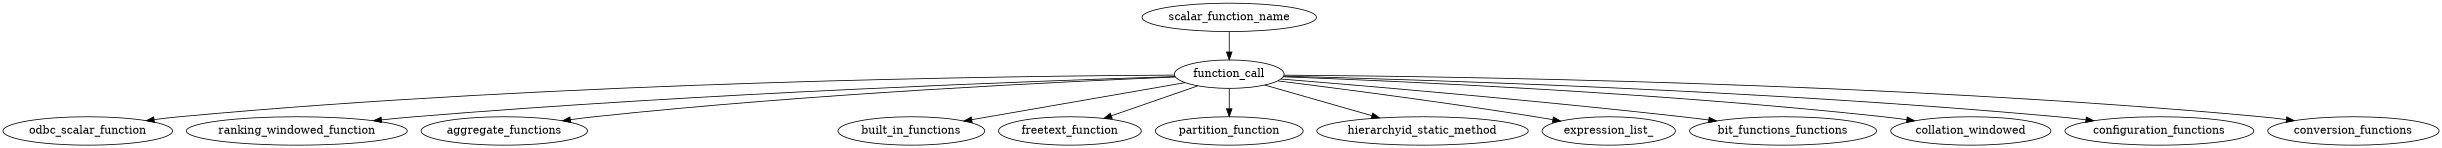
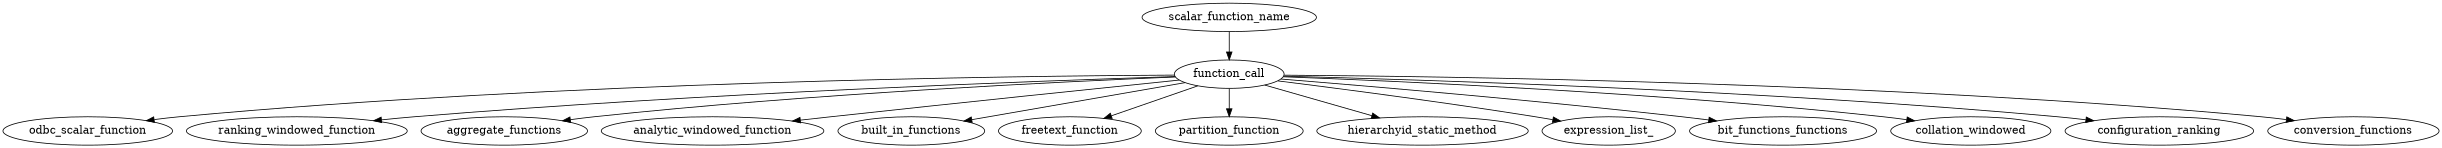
none -> (713, 131)
(2159, 131) -> (2159, 131)
